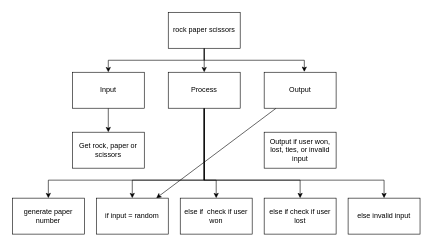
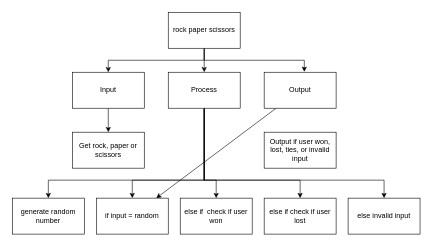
(48, 216) -> (48, 216)
